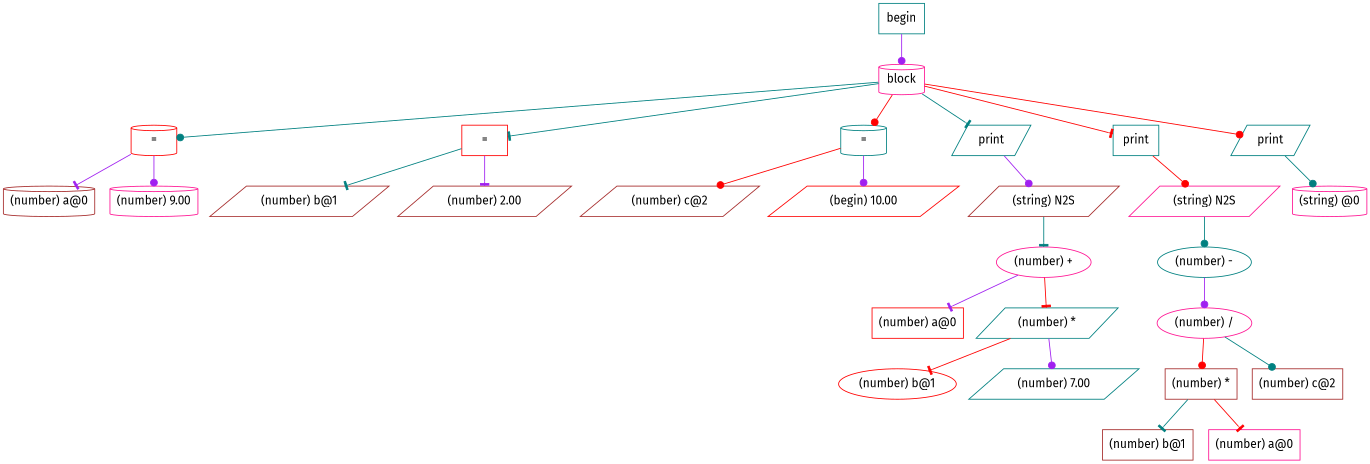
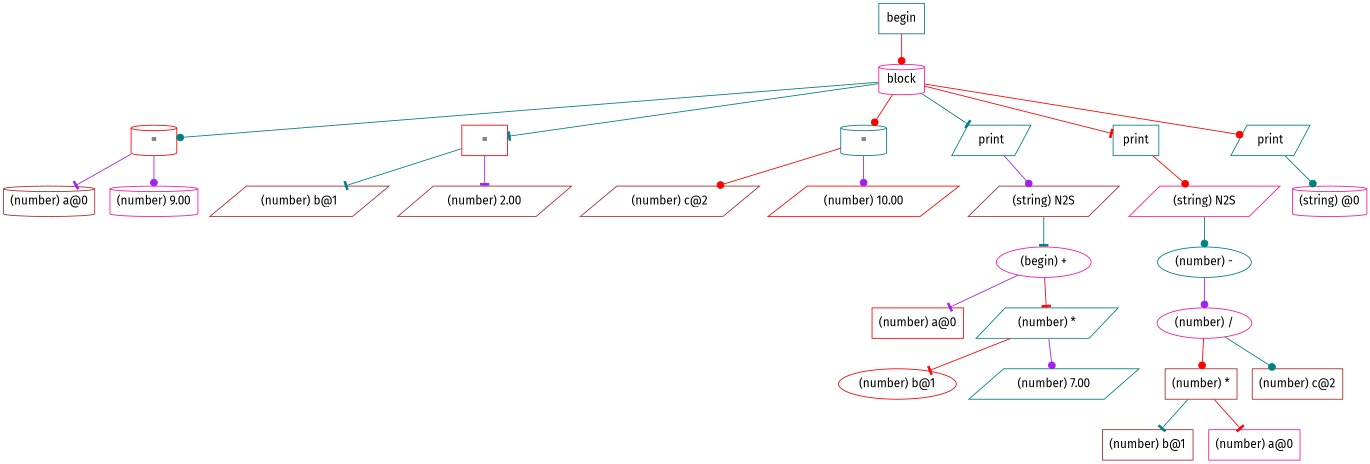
(902, 46) -> (902, 46)
(864, 201) -> (864, 201)
(1044, 262) -> (1044, 262)
